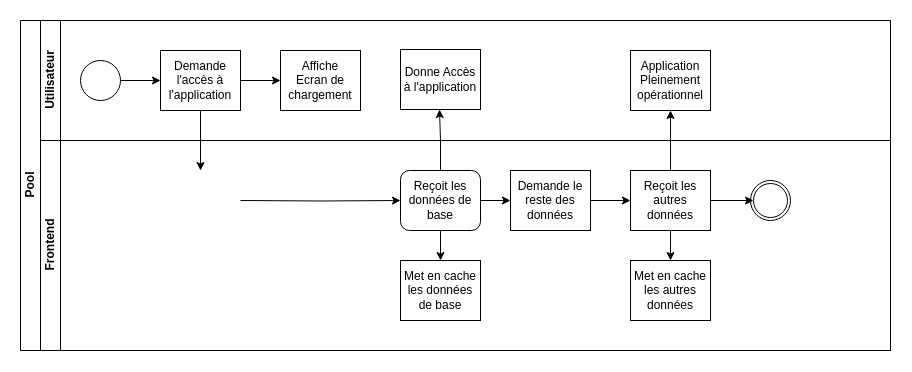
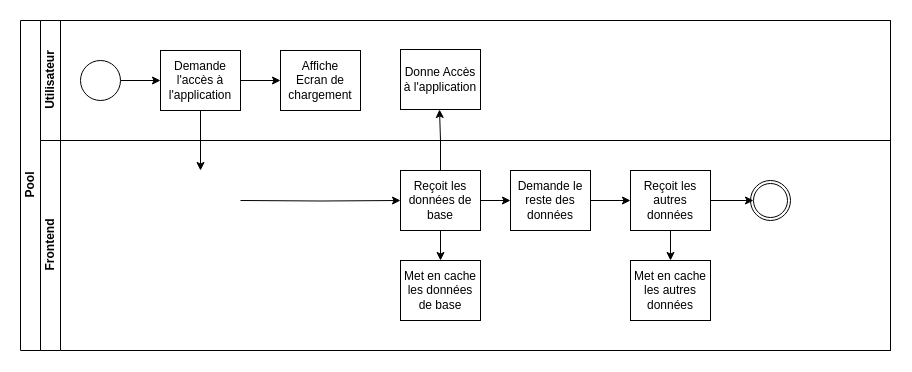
(671, 81) -> none
(671, 144) -> none
(441, 201) -> (441, 201)
